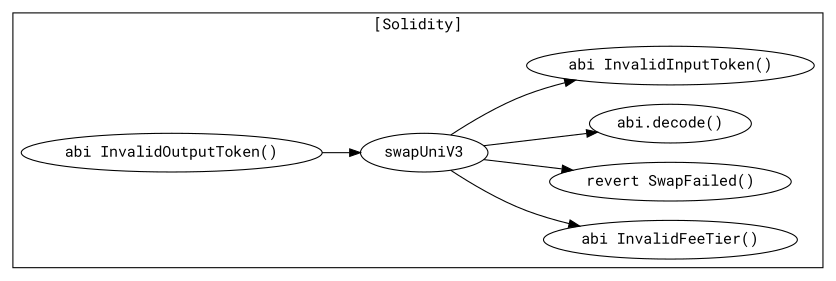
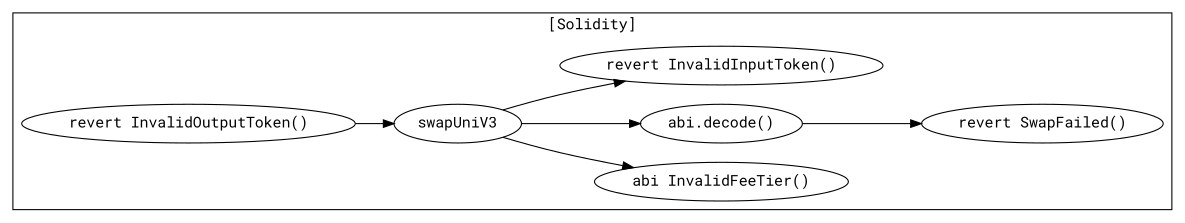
(670, 66) -> (721, 66)
(172, 153) -> (188, 124)
(523, 164) -> (857, 124)
